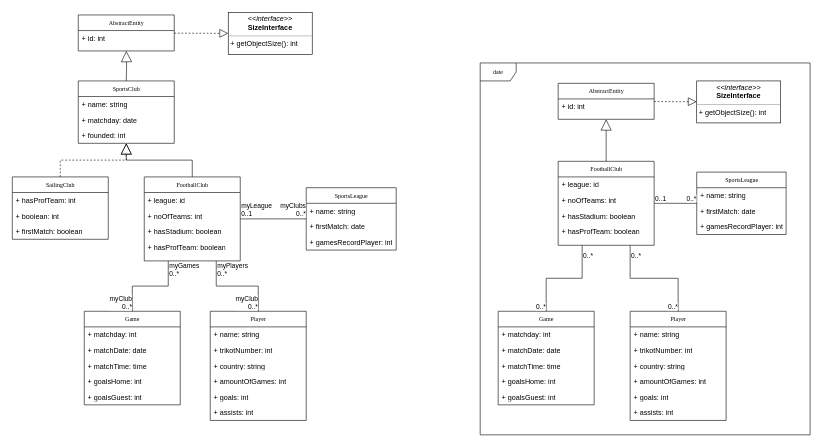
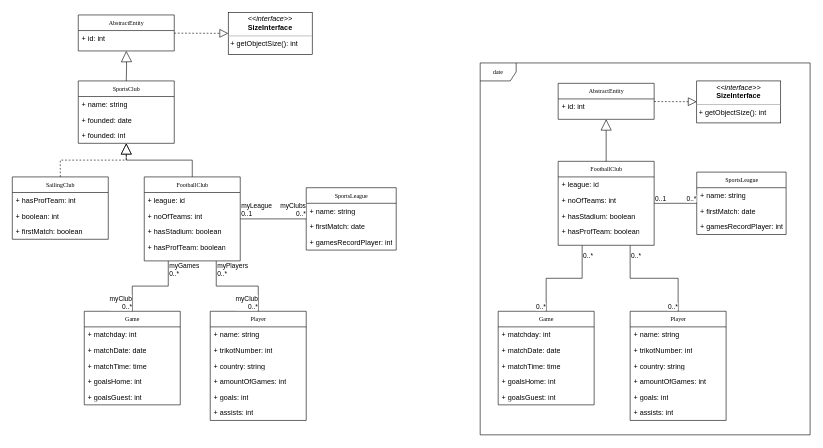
(111, 120) -> (109, 120)
